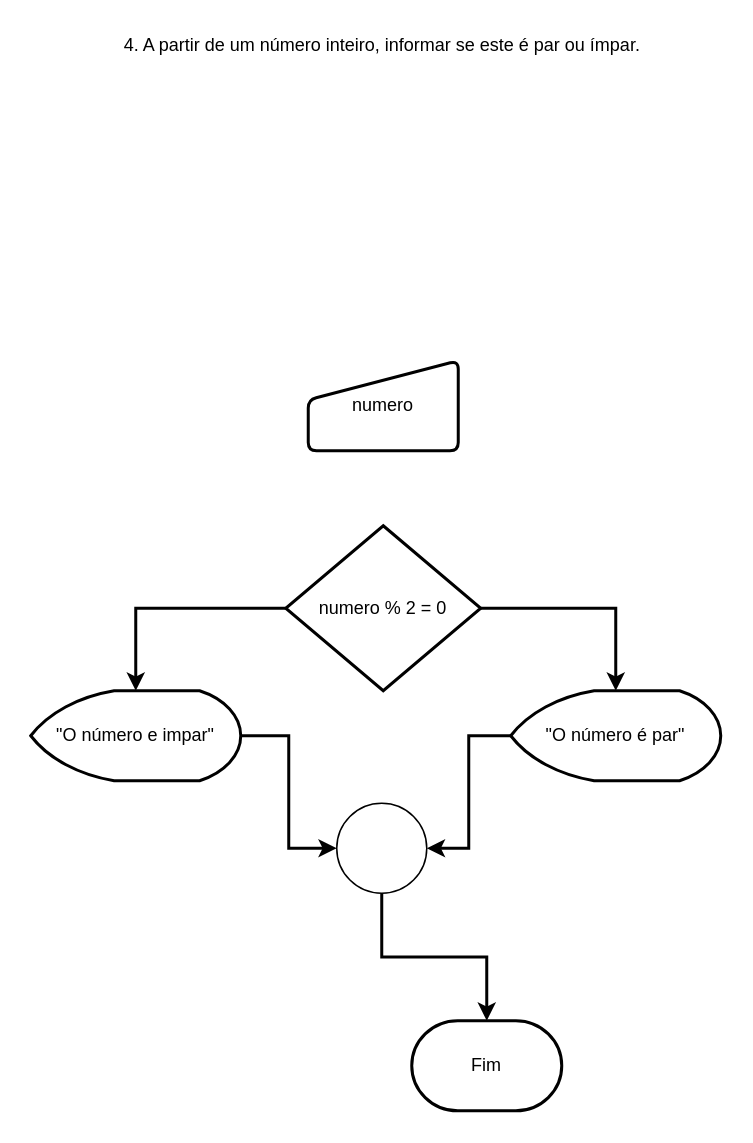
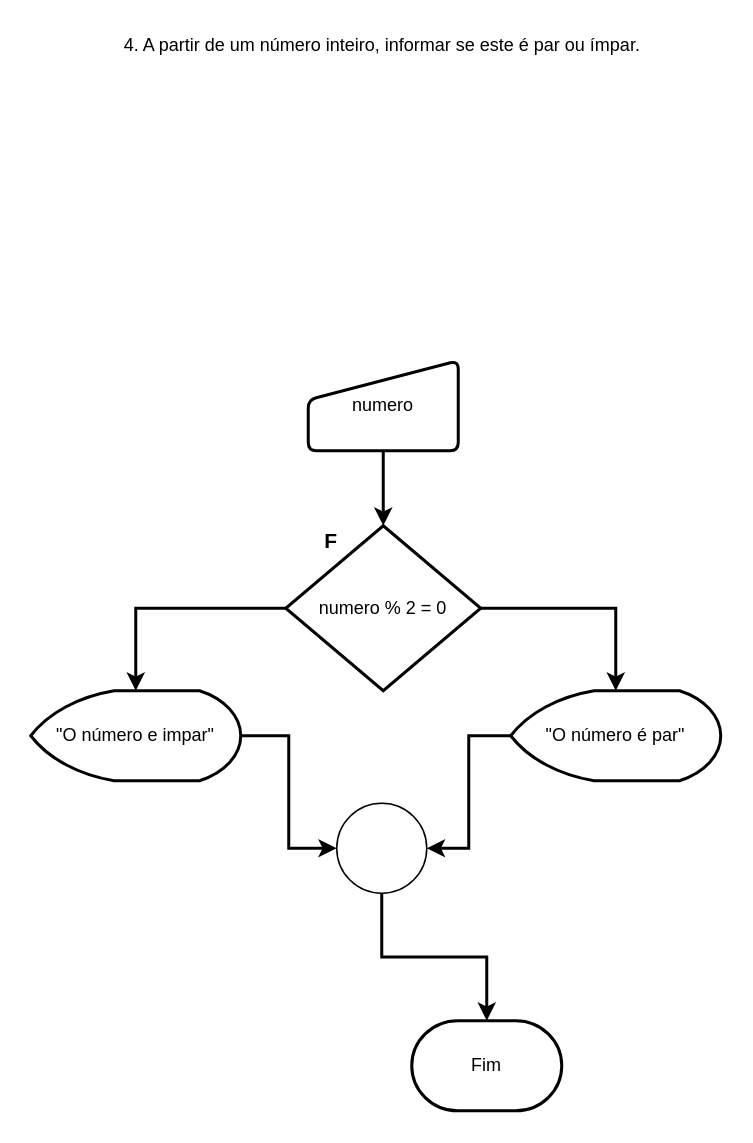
none -> (383, 482)
none -> (331, 541)
